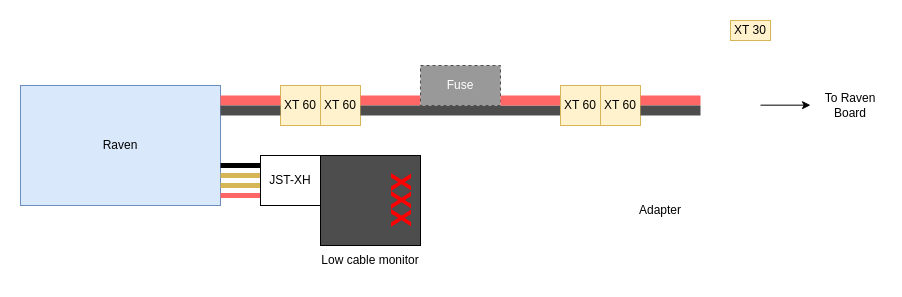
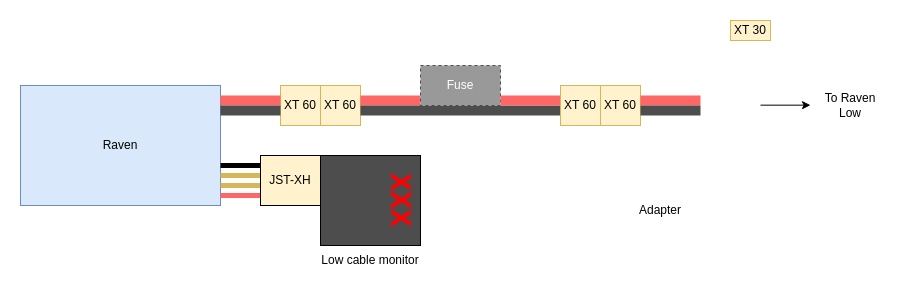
(851, 106) -> (851, 106)
(291, 181) -> (291, 181)
